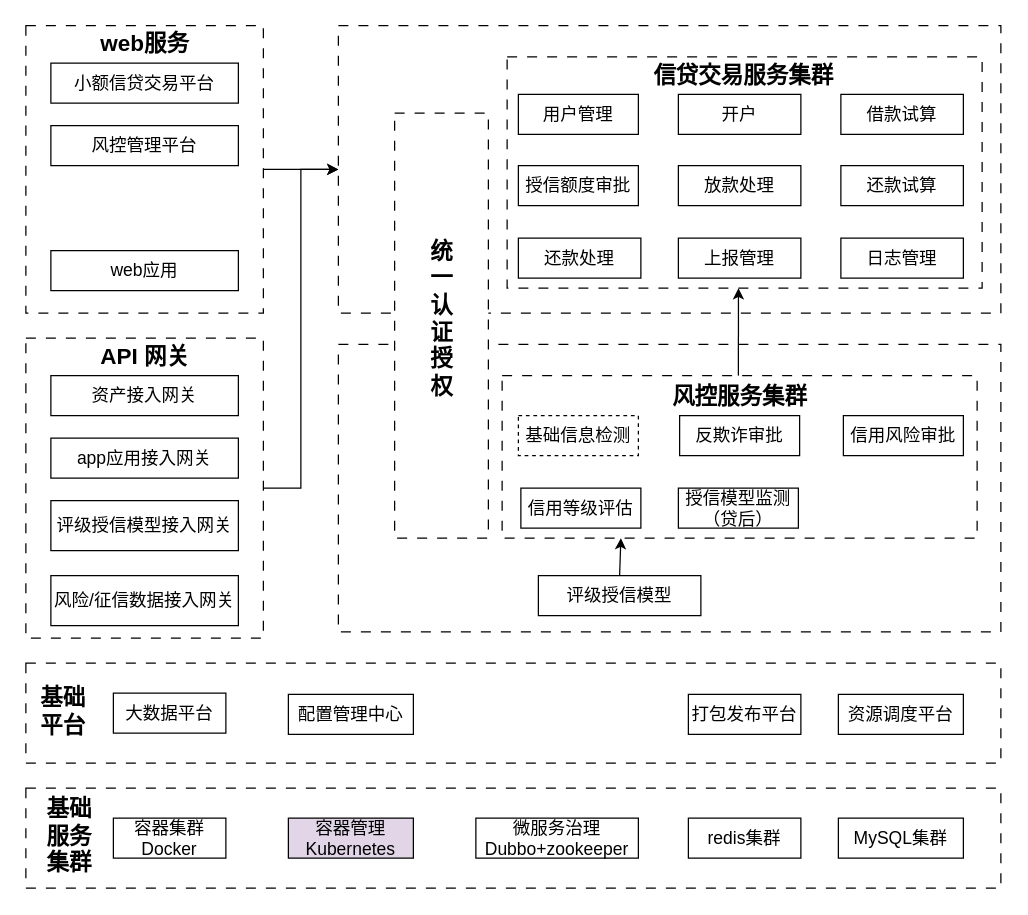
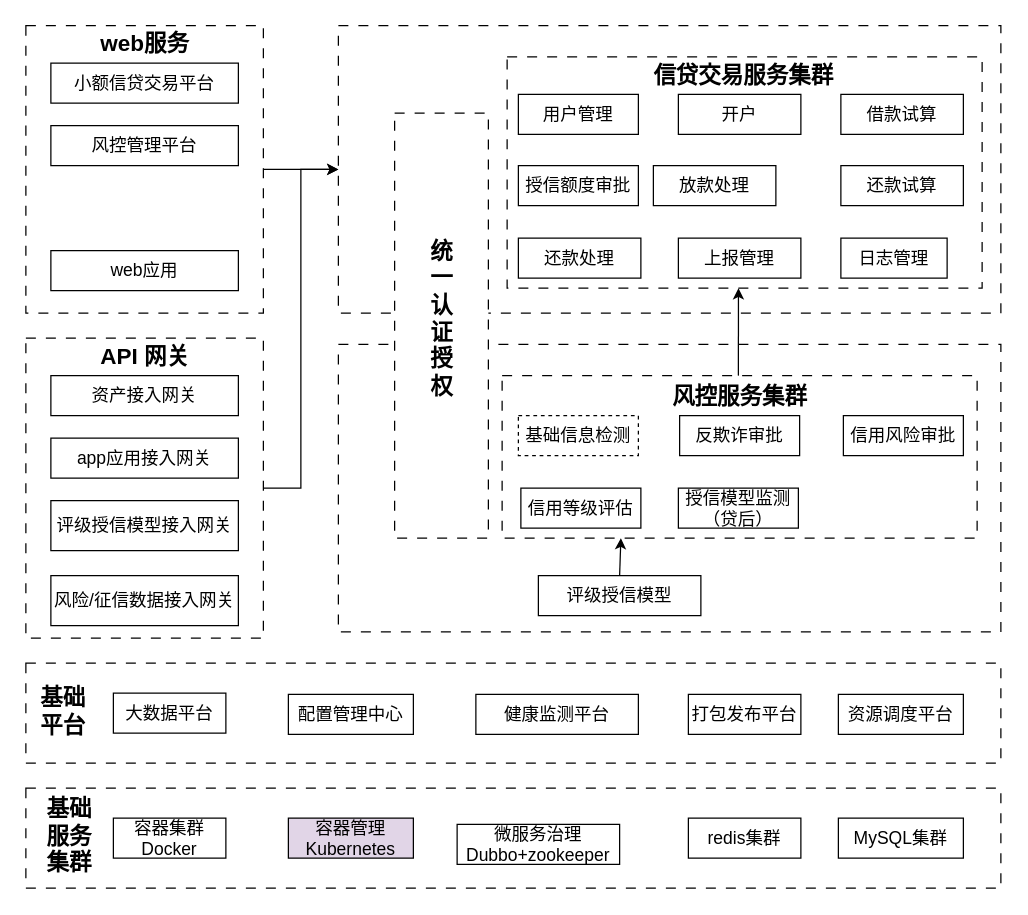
(739, 186) -> (714, 186)
(902, 258) -> (894, 258)
none -> (557, 714)
(557, 838) -> (538, 844)
